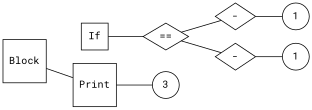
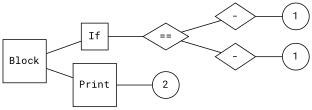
none -> (64, 47)
(166, 85) -> (166, 85)
